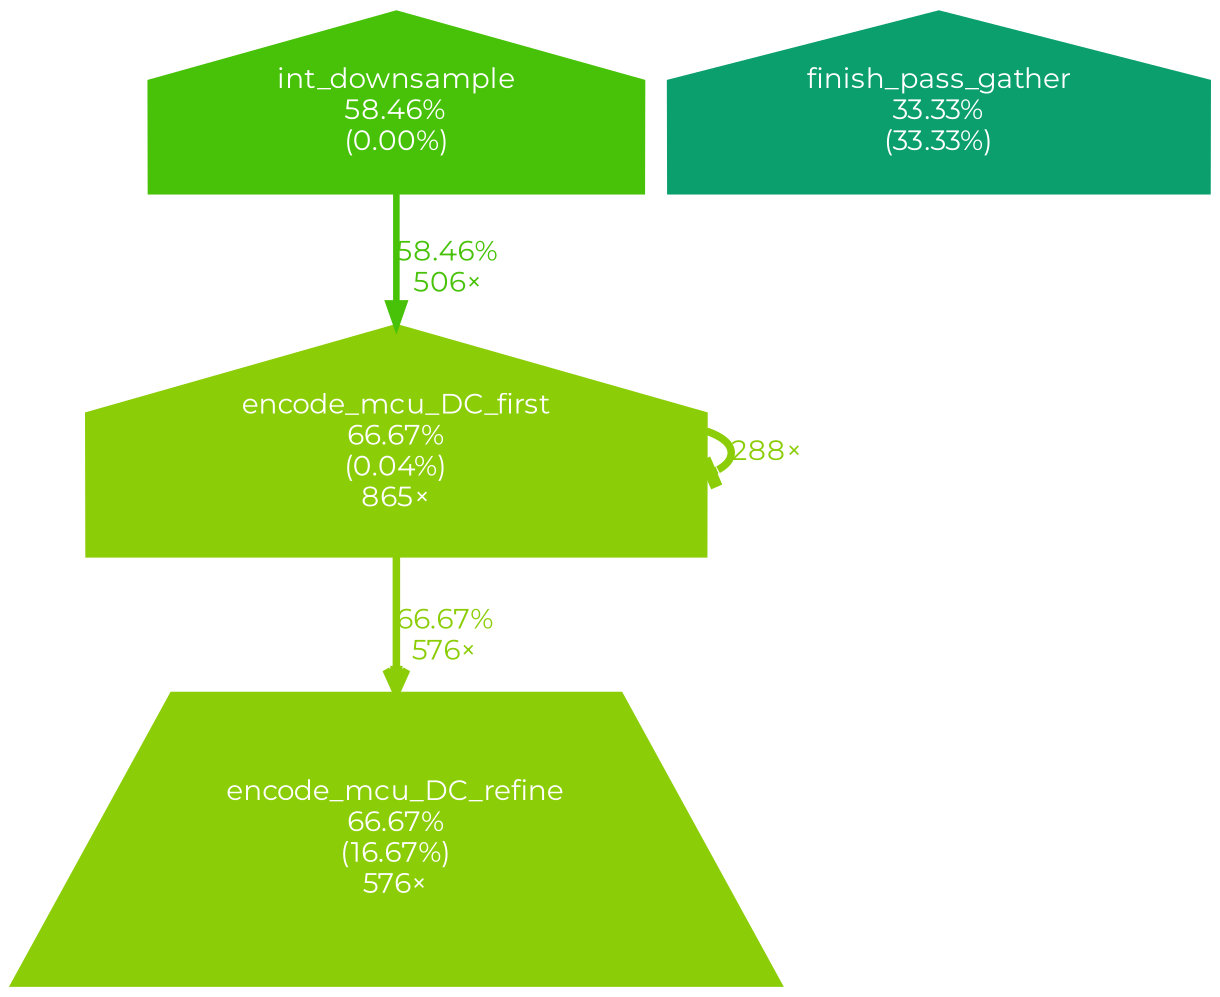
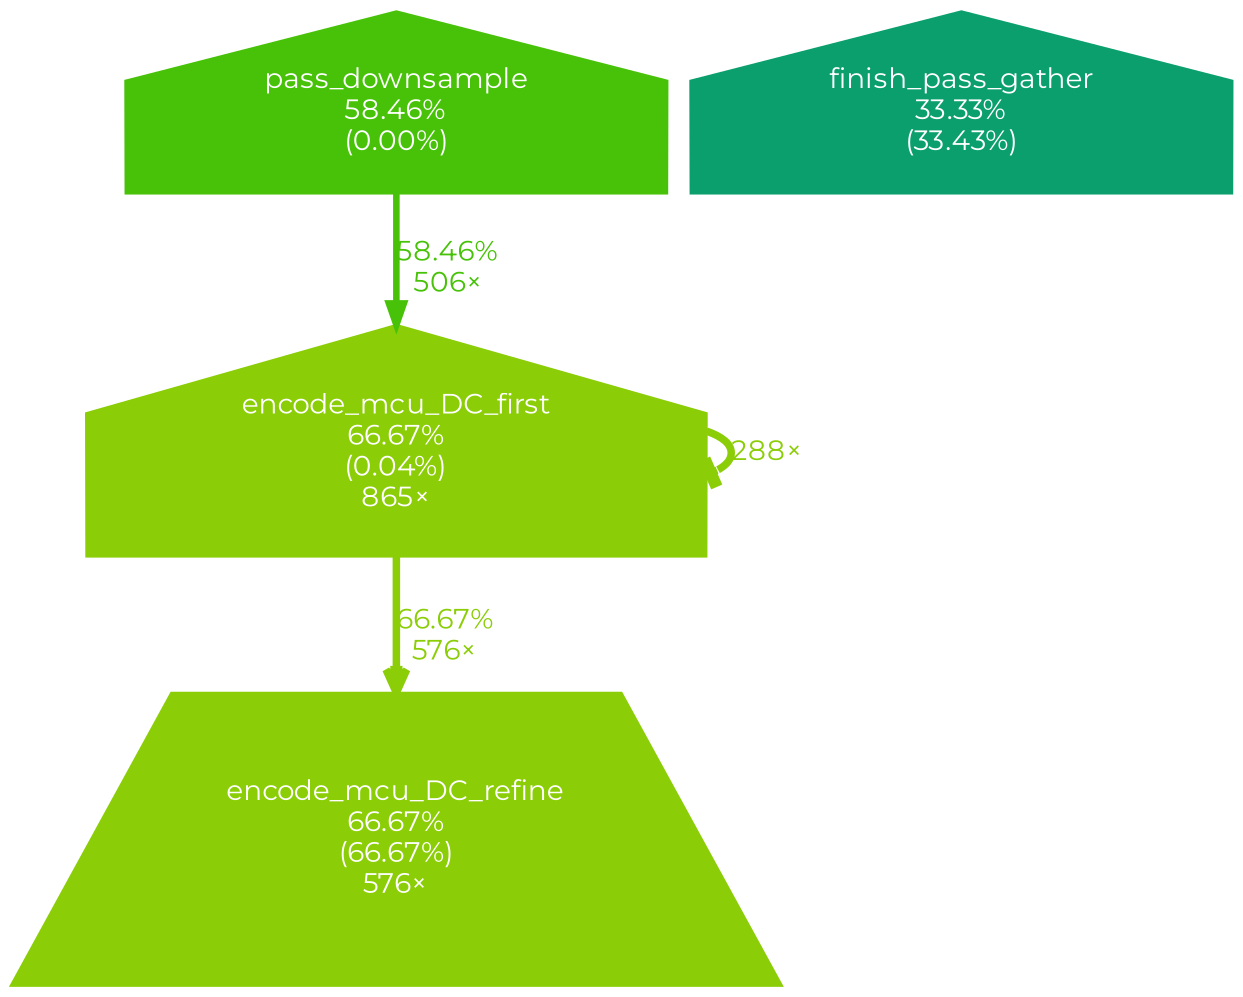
(396, 112) -> (396, 112)
(939, 112) -> (961, 112)
(396, 839) -> (396, 839)
